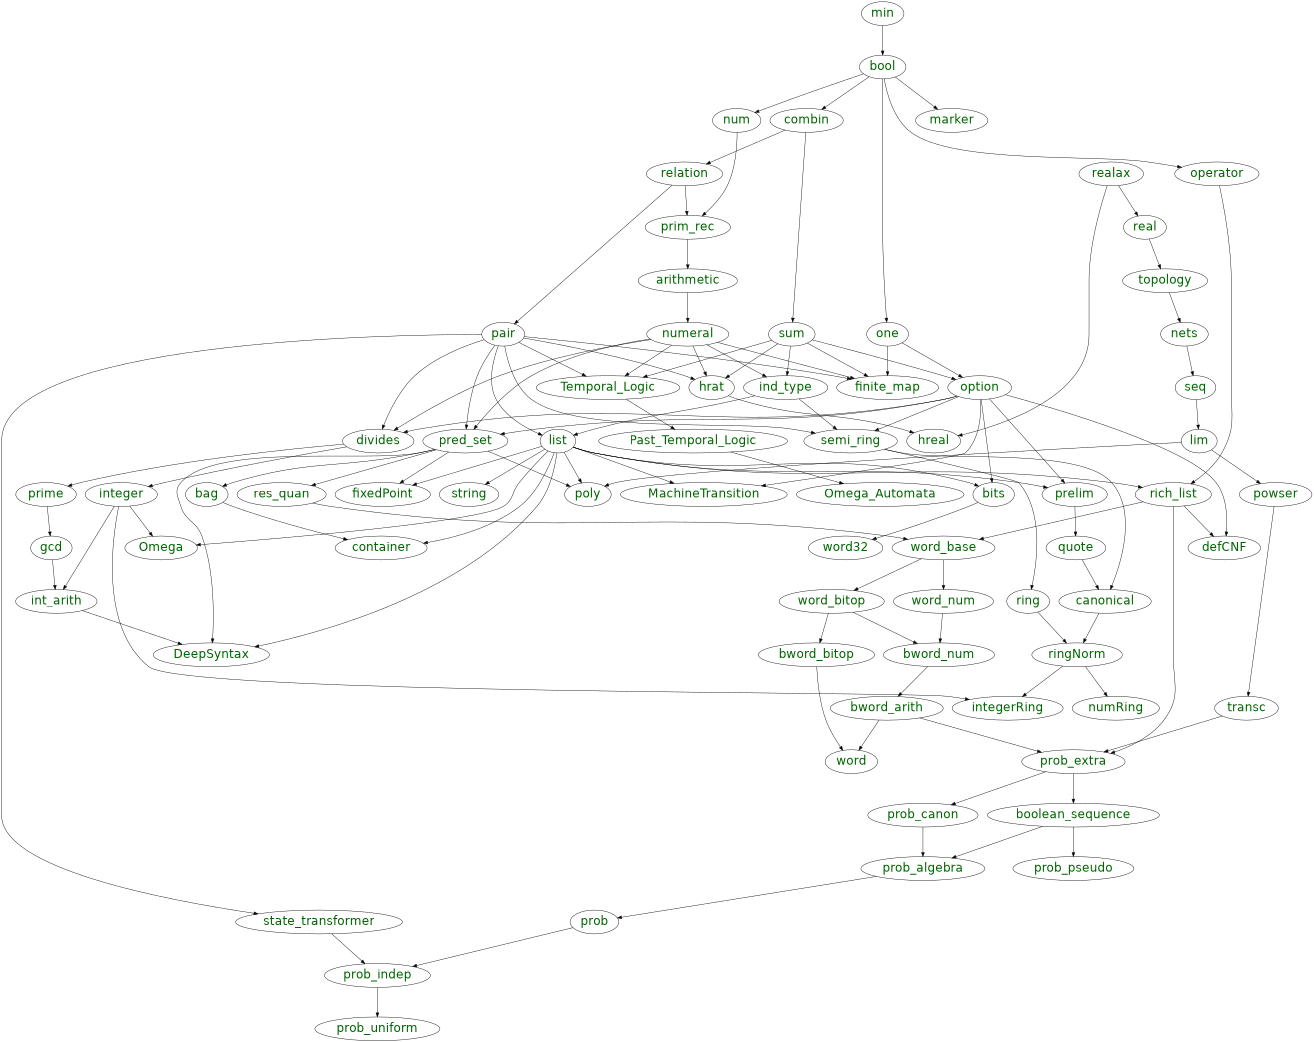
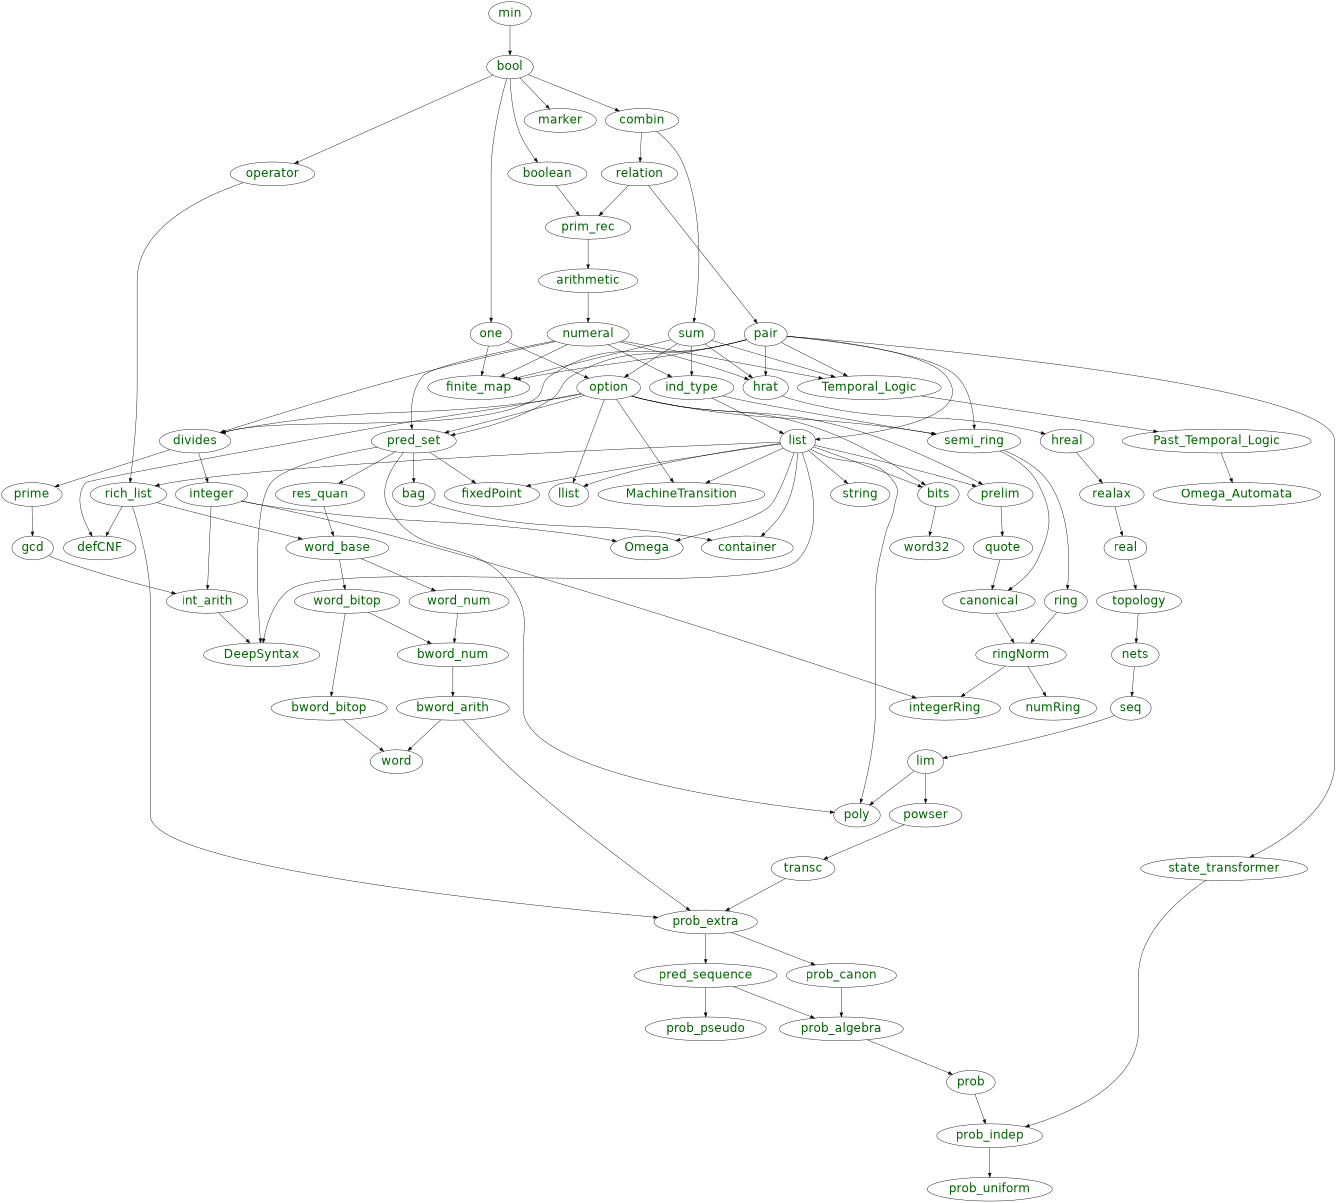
(737, 120) -> (547, 174)
(1087, 346) -> (1088, 466)
none -> (569, 494)
(1073, 815) -> (706, 975)
